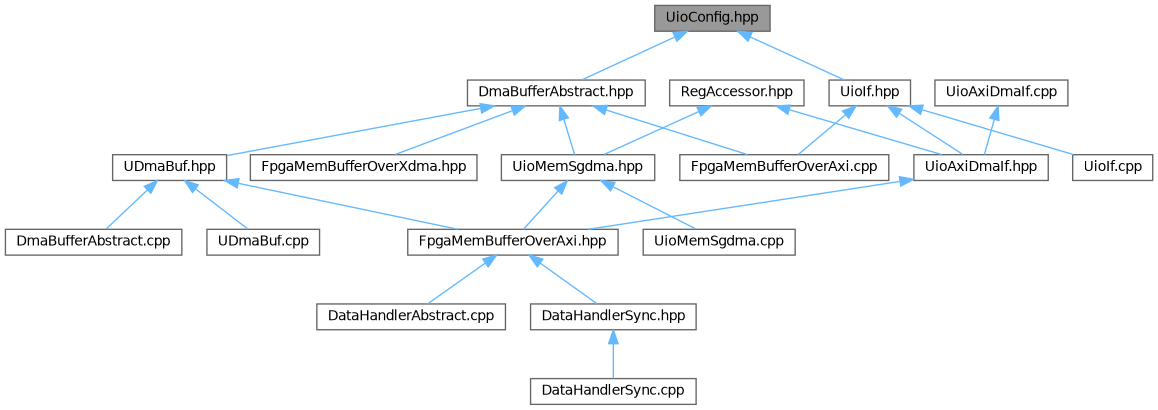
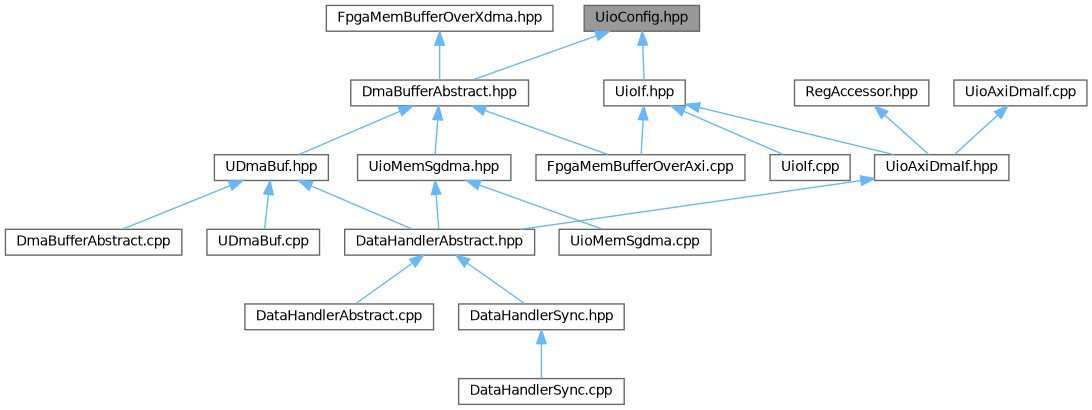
(454, 133) -> (440, 63)
(651, 133) -> none
(513, 242) -> (440, 242)
